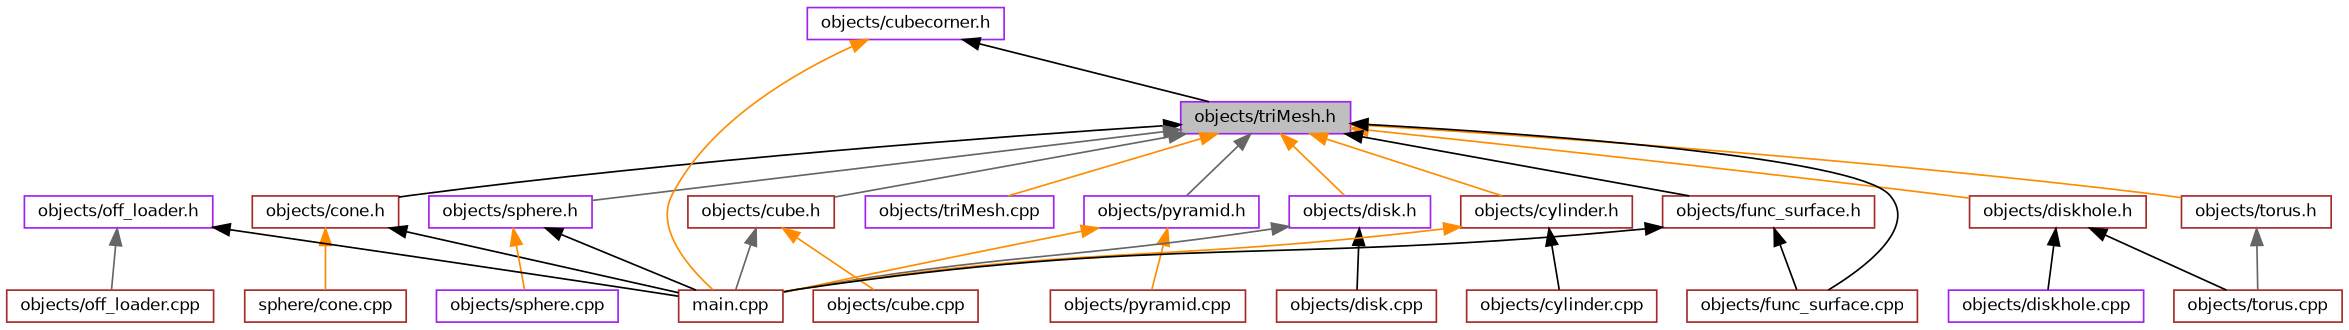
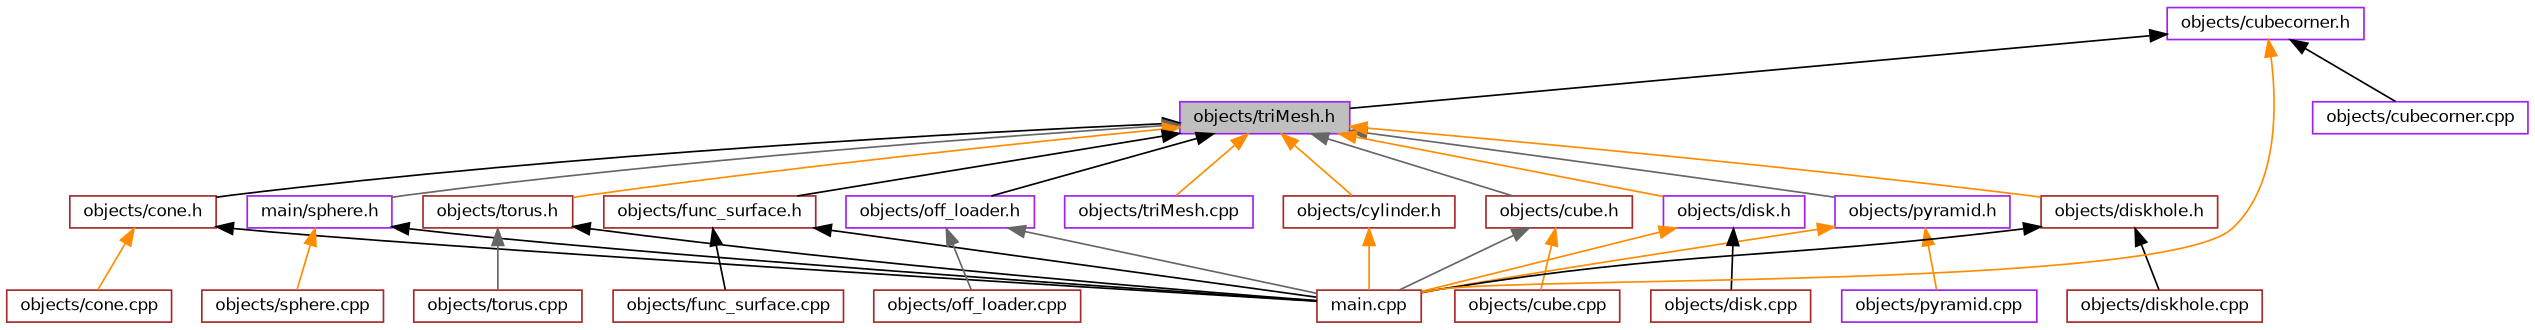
none -> (2420, 118)
(1695, 151) -> (1094, 167)
(510, 212) -> (320, 212)
none -> (790, 252)
(1027, 258) -> (1564, 256)
(454, 263) -> (1171, 262)
(2166, 263) -> (1722, 256)
(325, 306) -> (89, 306)
(527, 306) -> (293, 306)
(1148, 306) -> (1939, 306)
(1562, 306) -> none
(2046, 306) -> (2165, 306)
